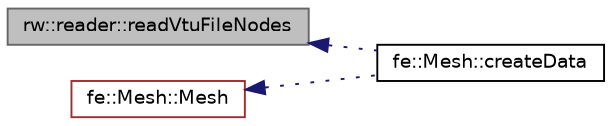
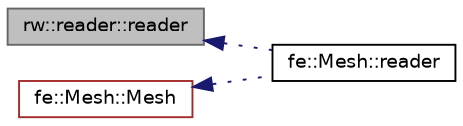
(158, 27) -> (106, 27)
(491, 63) -> (364, 63)
